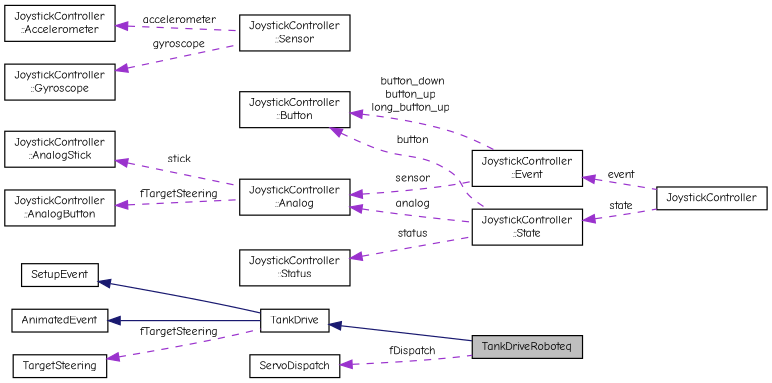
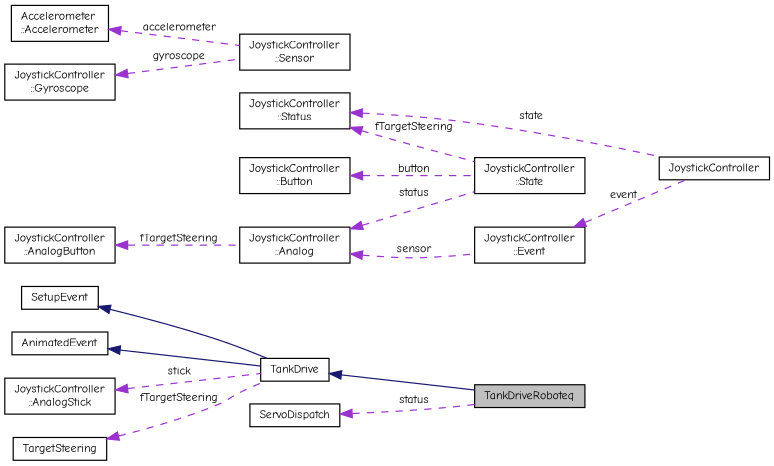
(60, 23) -> (60, 23)
(431, 126) -> none
(184, 174) -> (194, 381)
(411, 204) -> (412, 193)
(626, 214) -> (513, 129)
(411, 234) -> (412, 127)
(411, 351) -> (412, 400)
